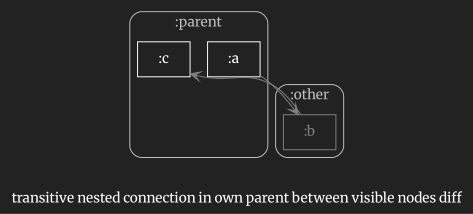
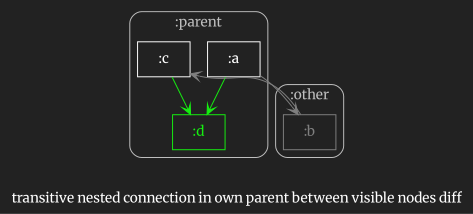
none -> (199, 132)
